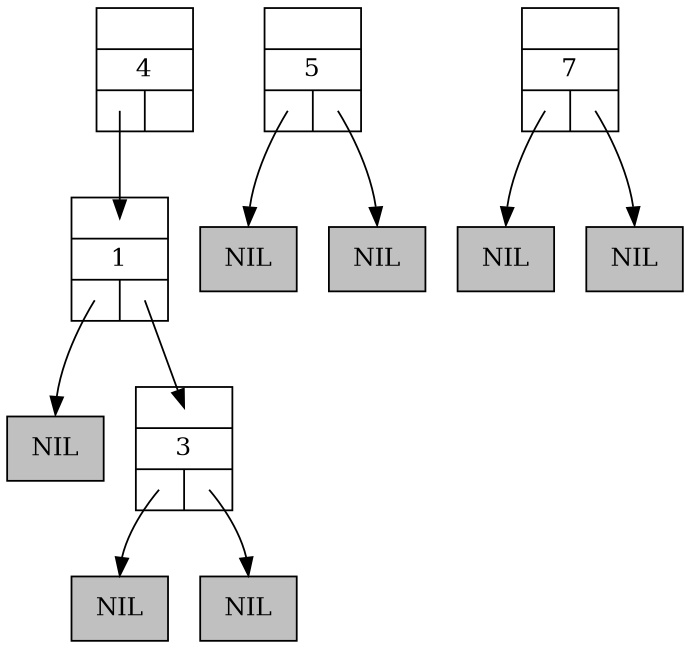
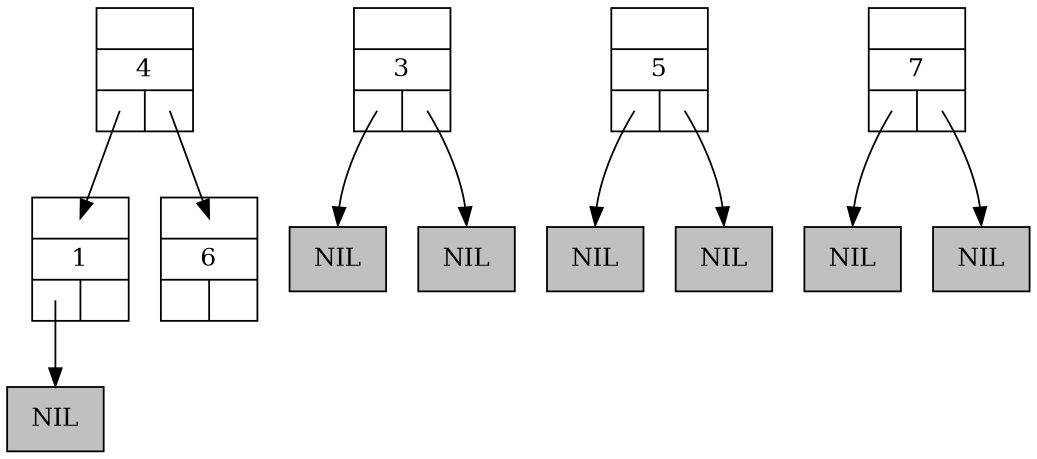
none -> (209, 259)
(161, 345) -> none
